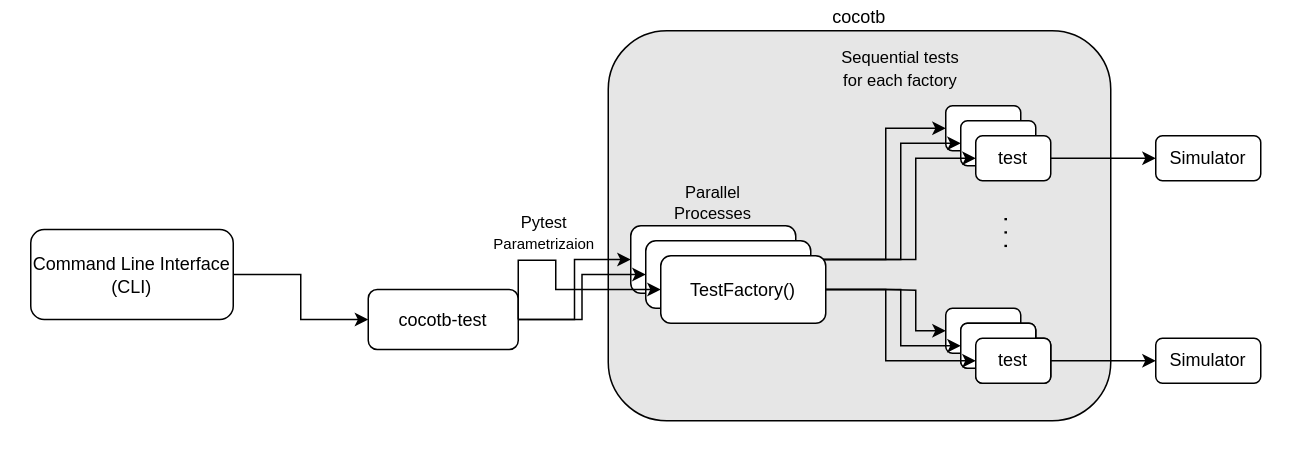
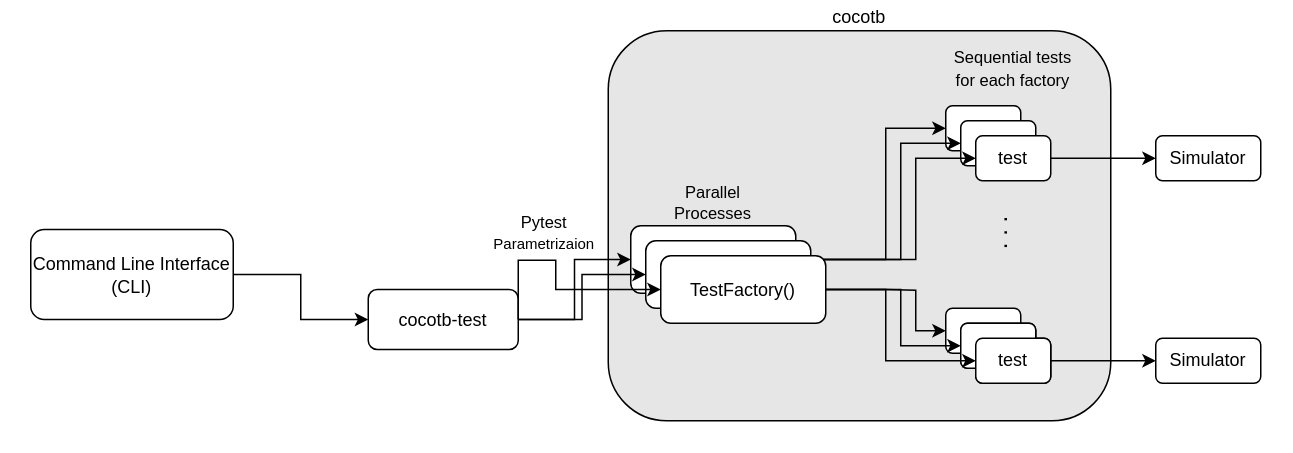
(901, 68) -> (1013, 68)
